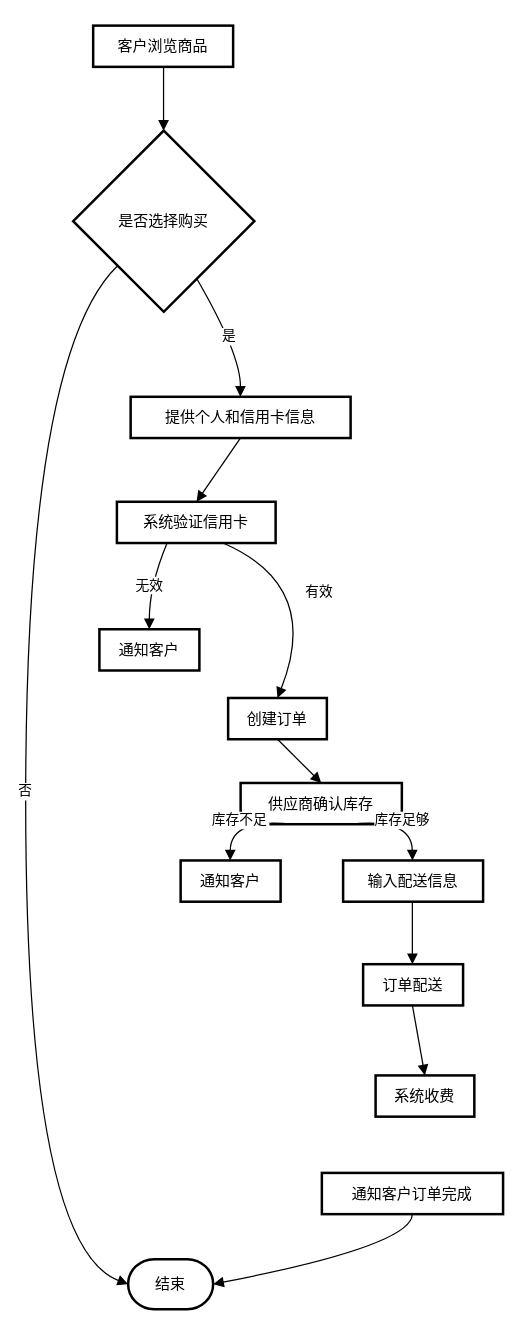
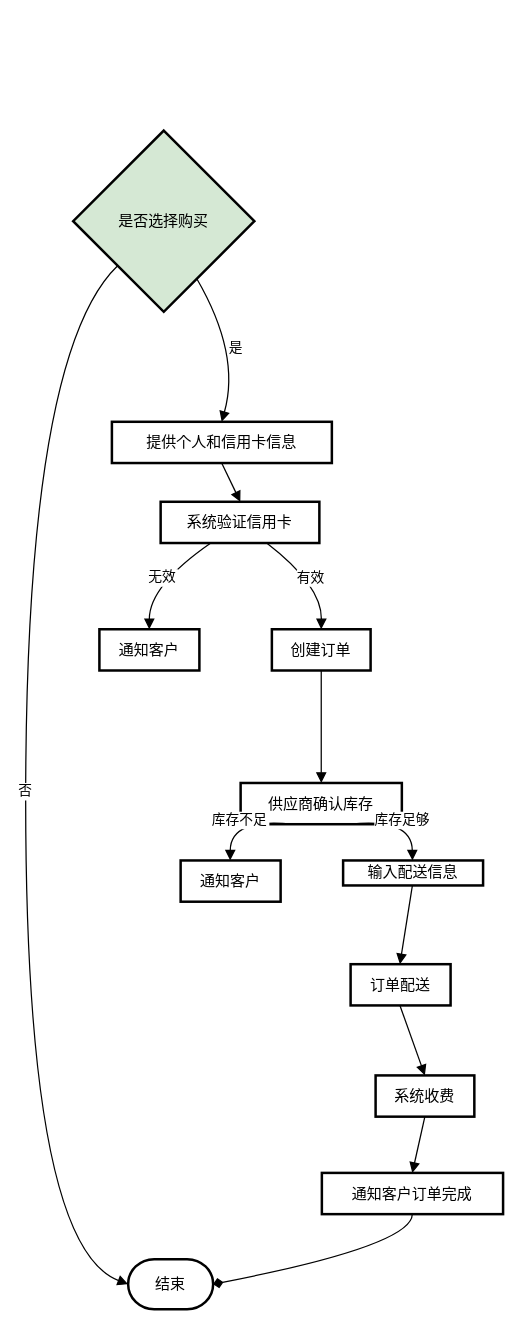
(163, 46) -> none
(164, 95) -> none
(164, 221) -> (164, 221)
(241, 418) -> (222, 443)
(196, 523) -> (240, 523)
(278, 719) -> (321, 650)
(413, 881) -> (413, 873)
(413, 985) -> (401, 985)
none -> (420, 1141)
(224, 1282) -> (224, 1282)
